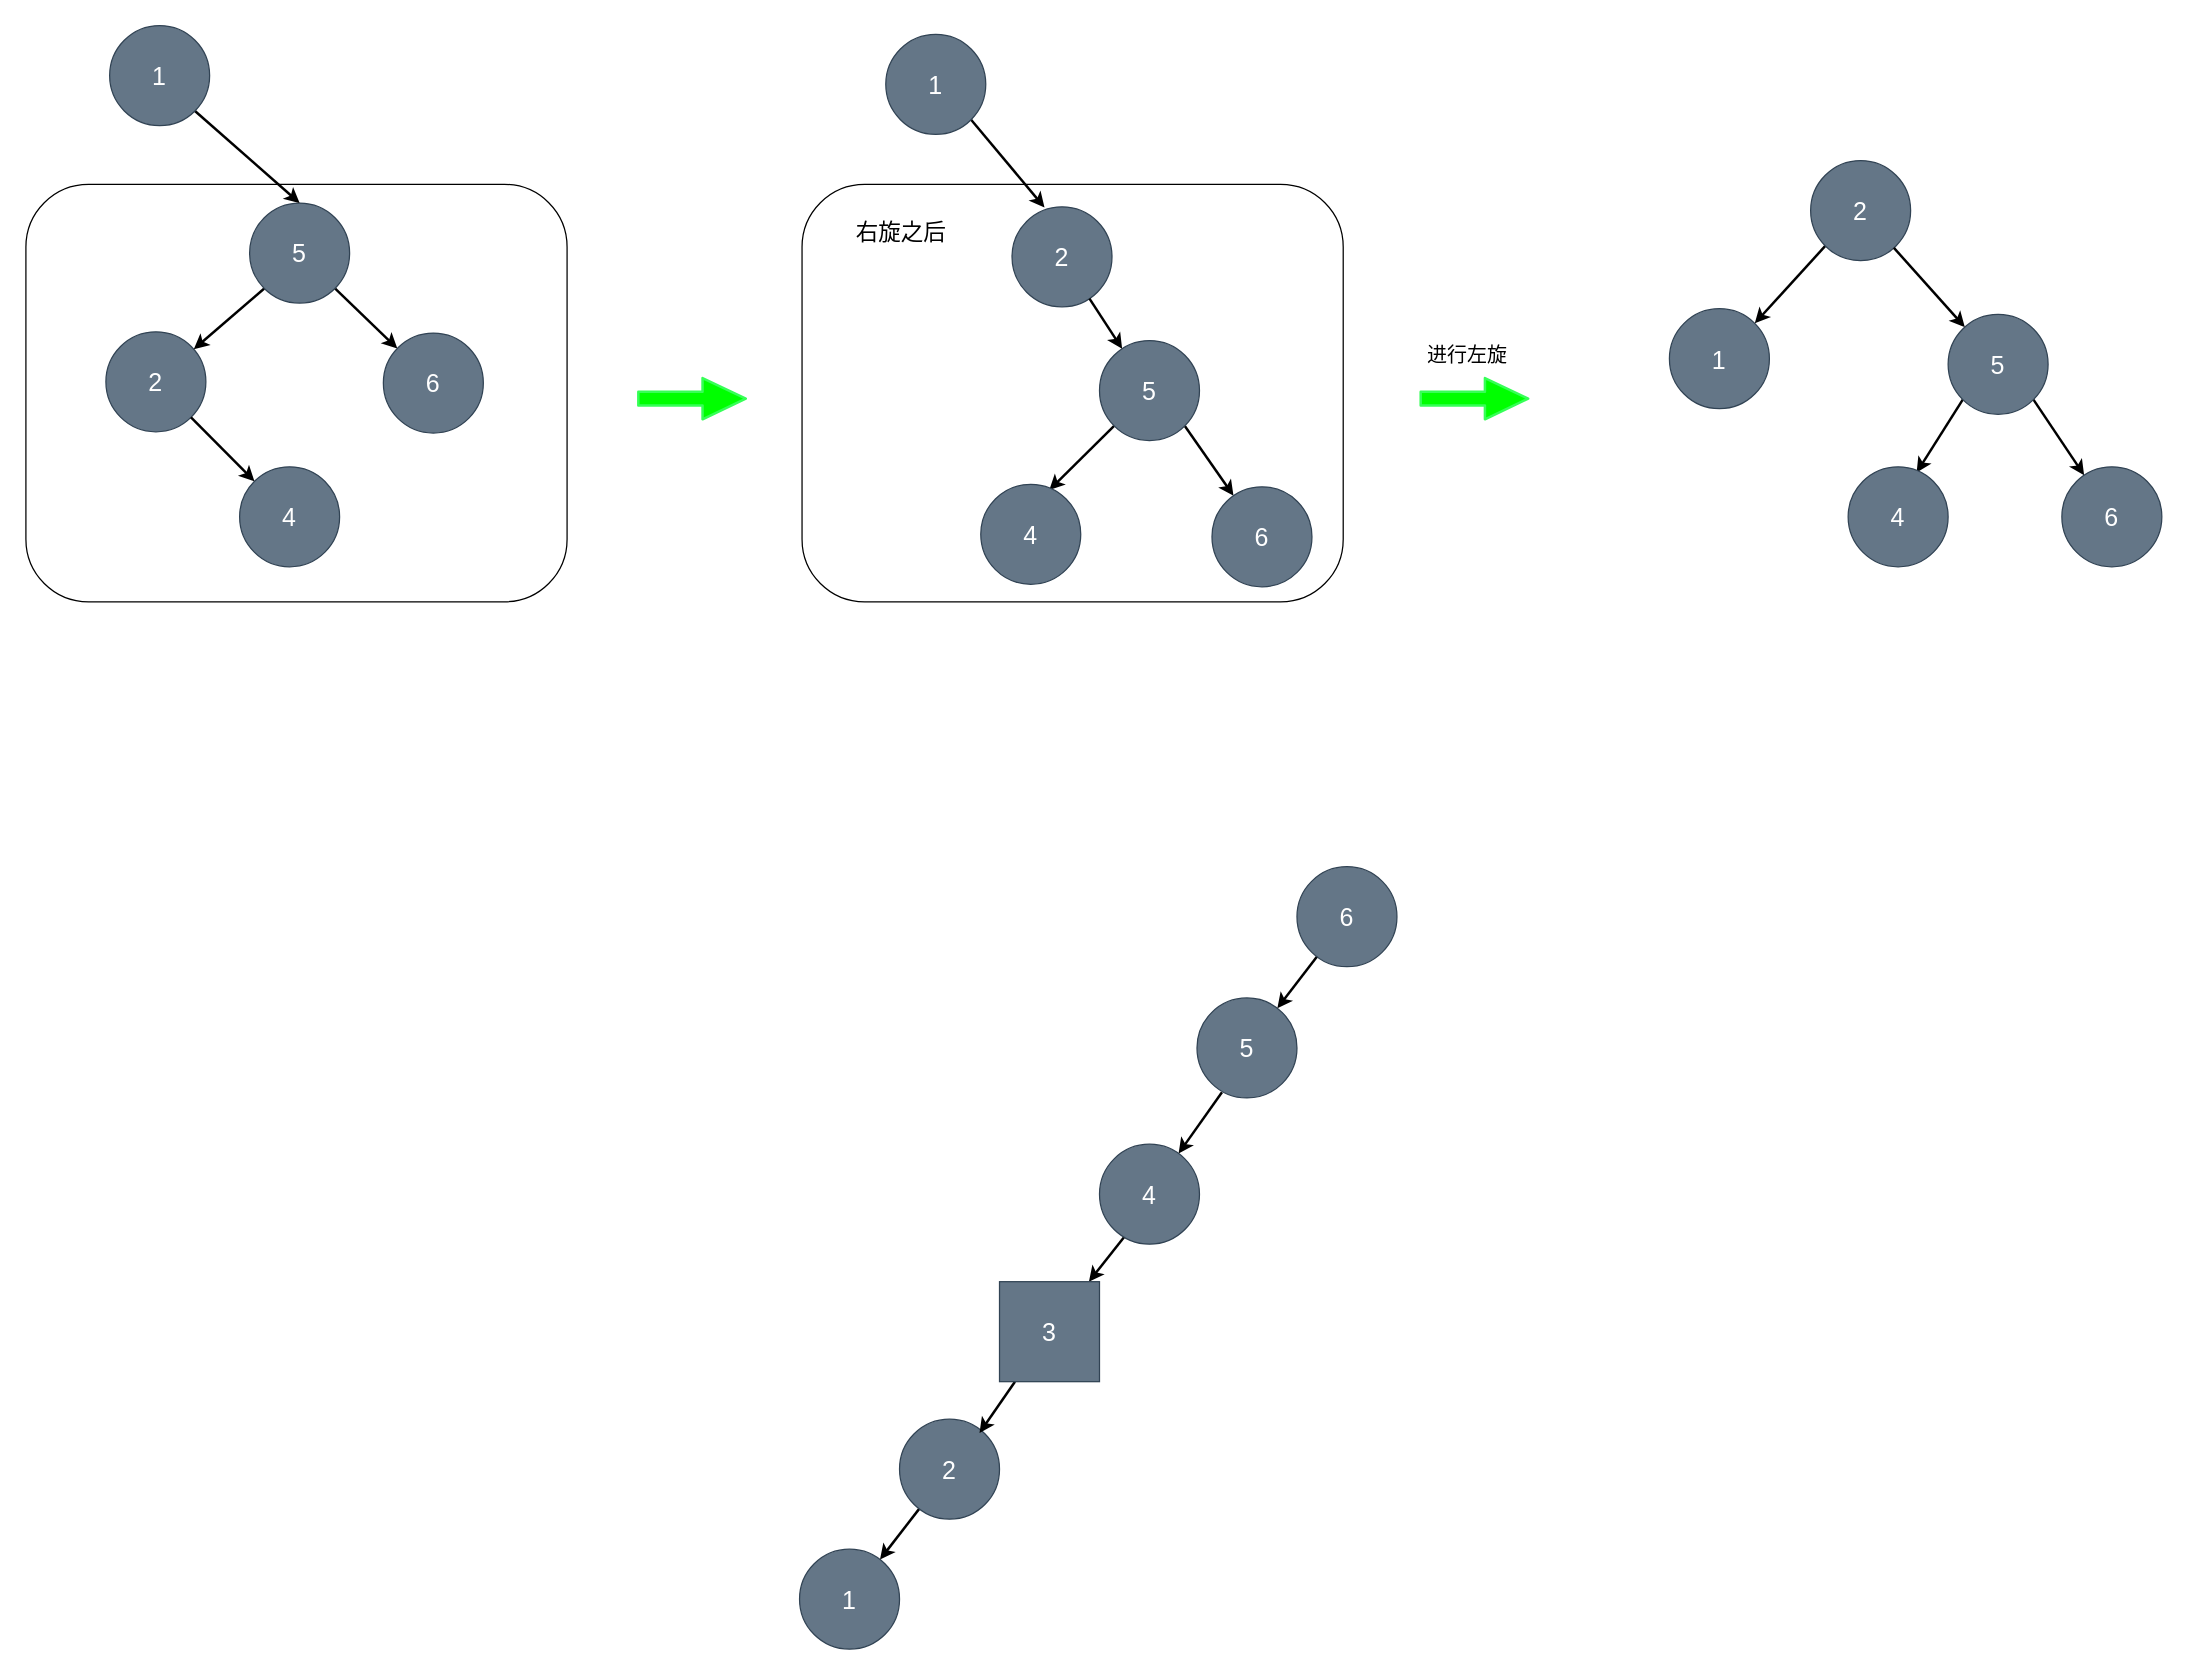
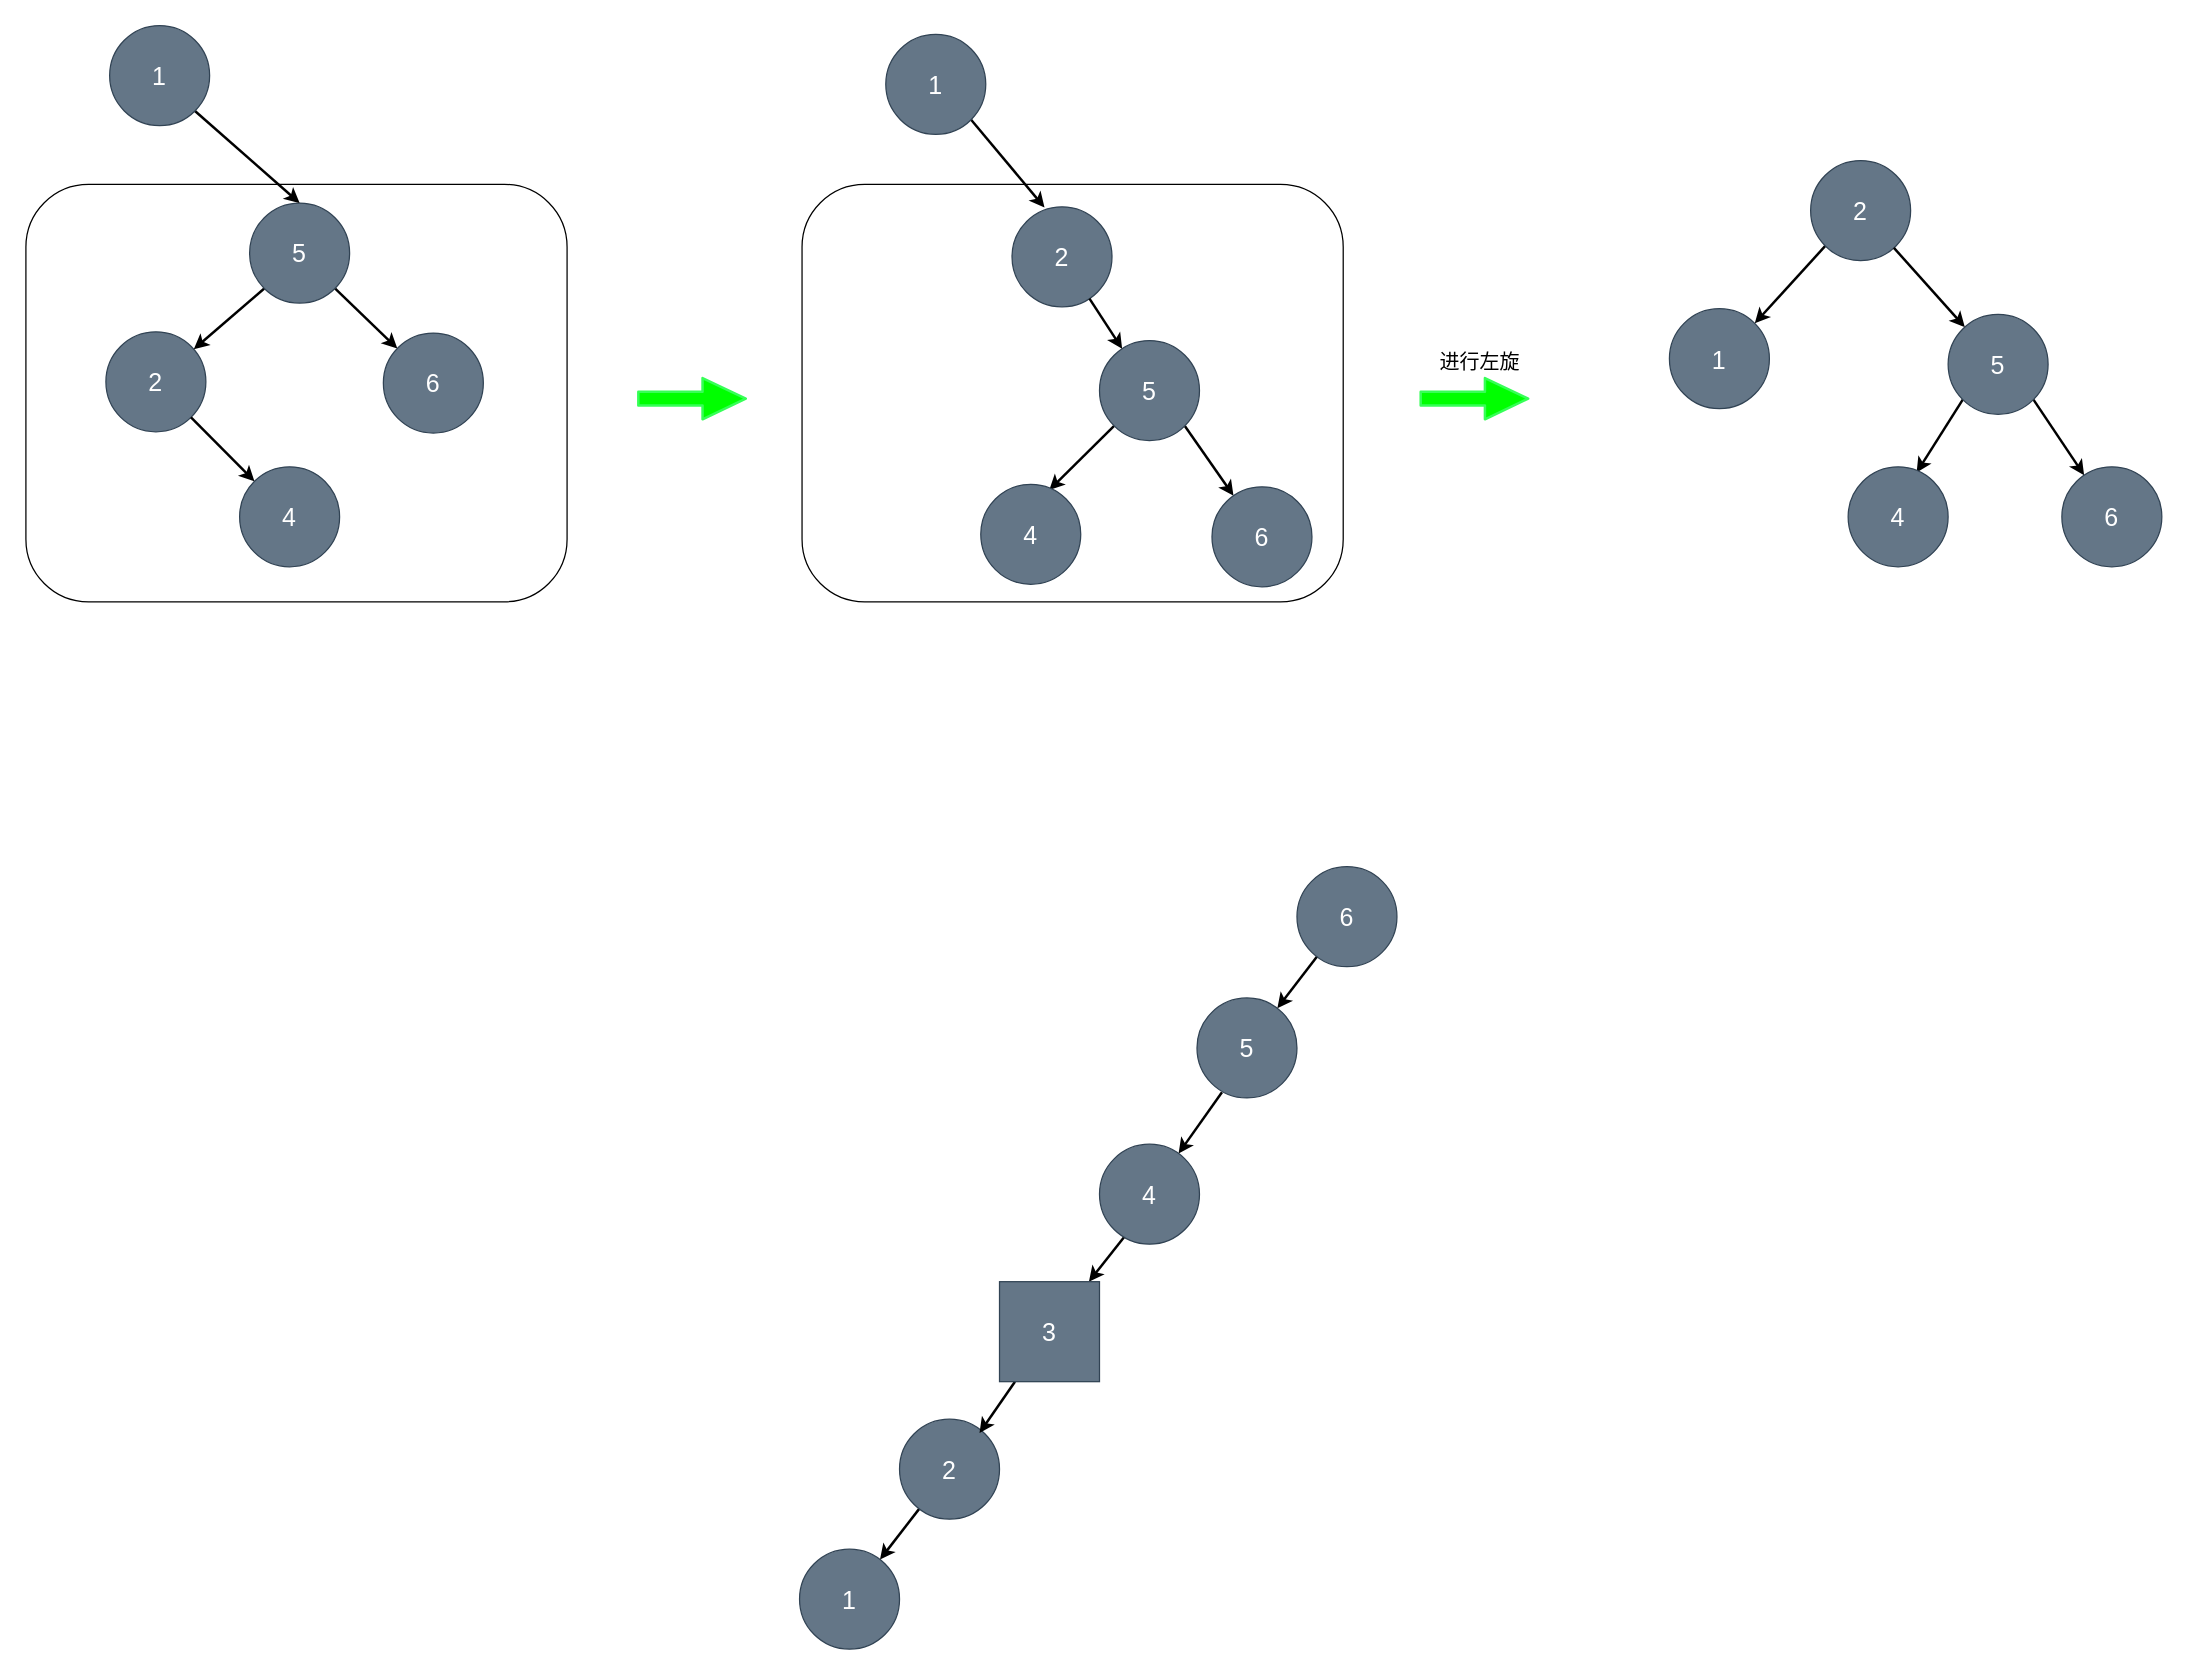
(901, 233) -> none
(1467, 356) -> (1479, 362)
